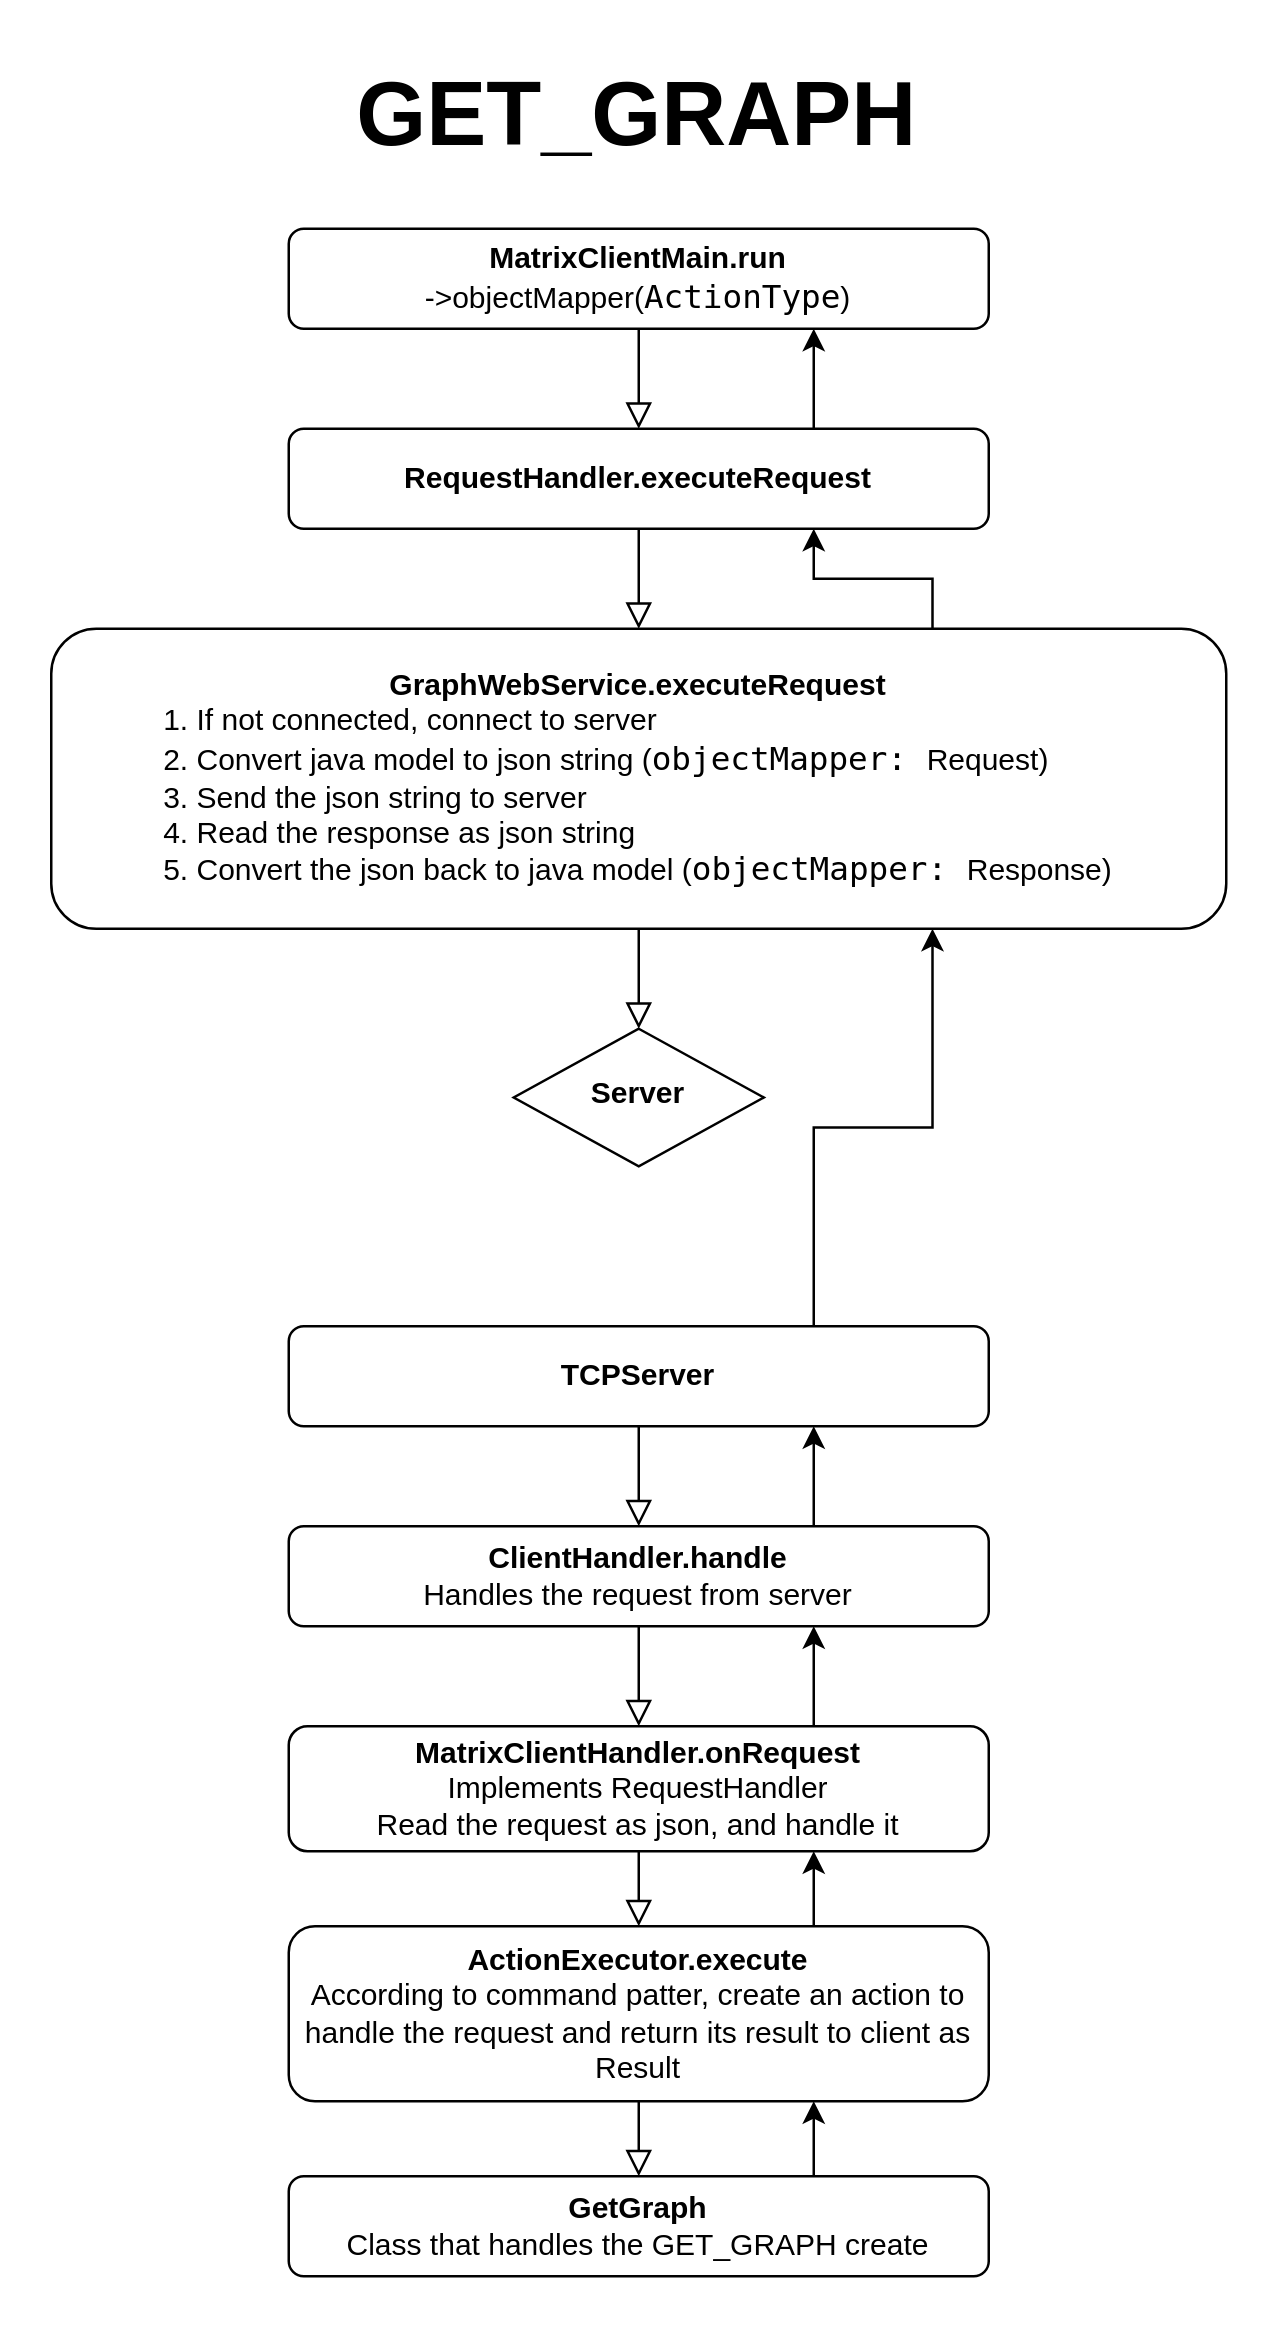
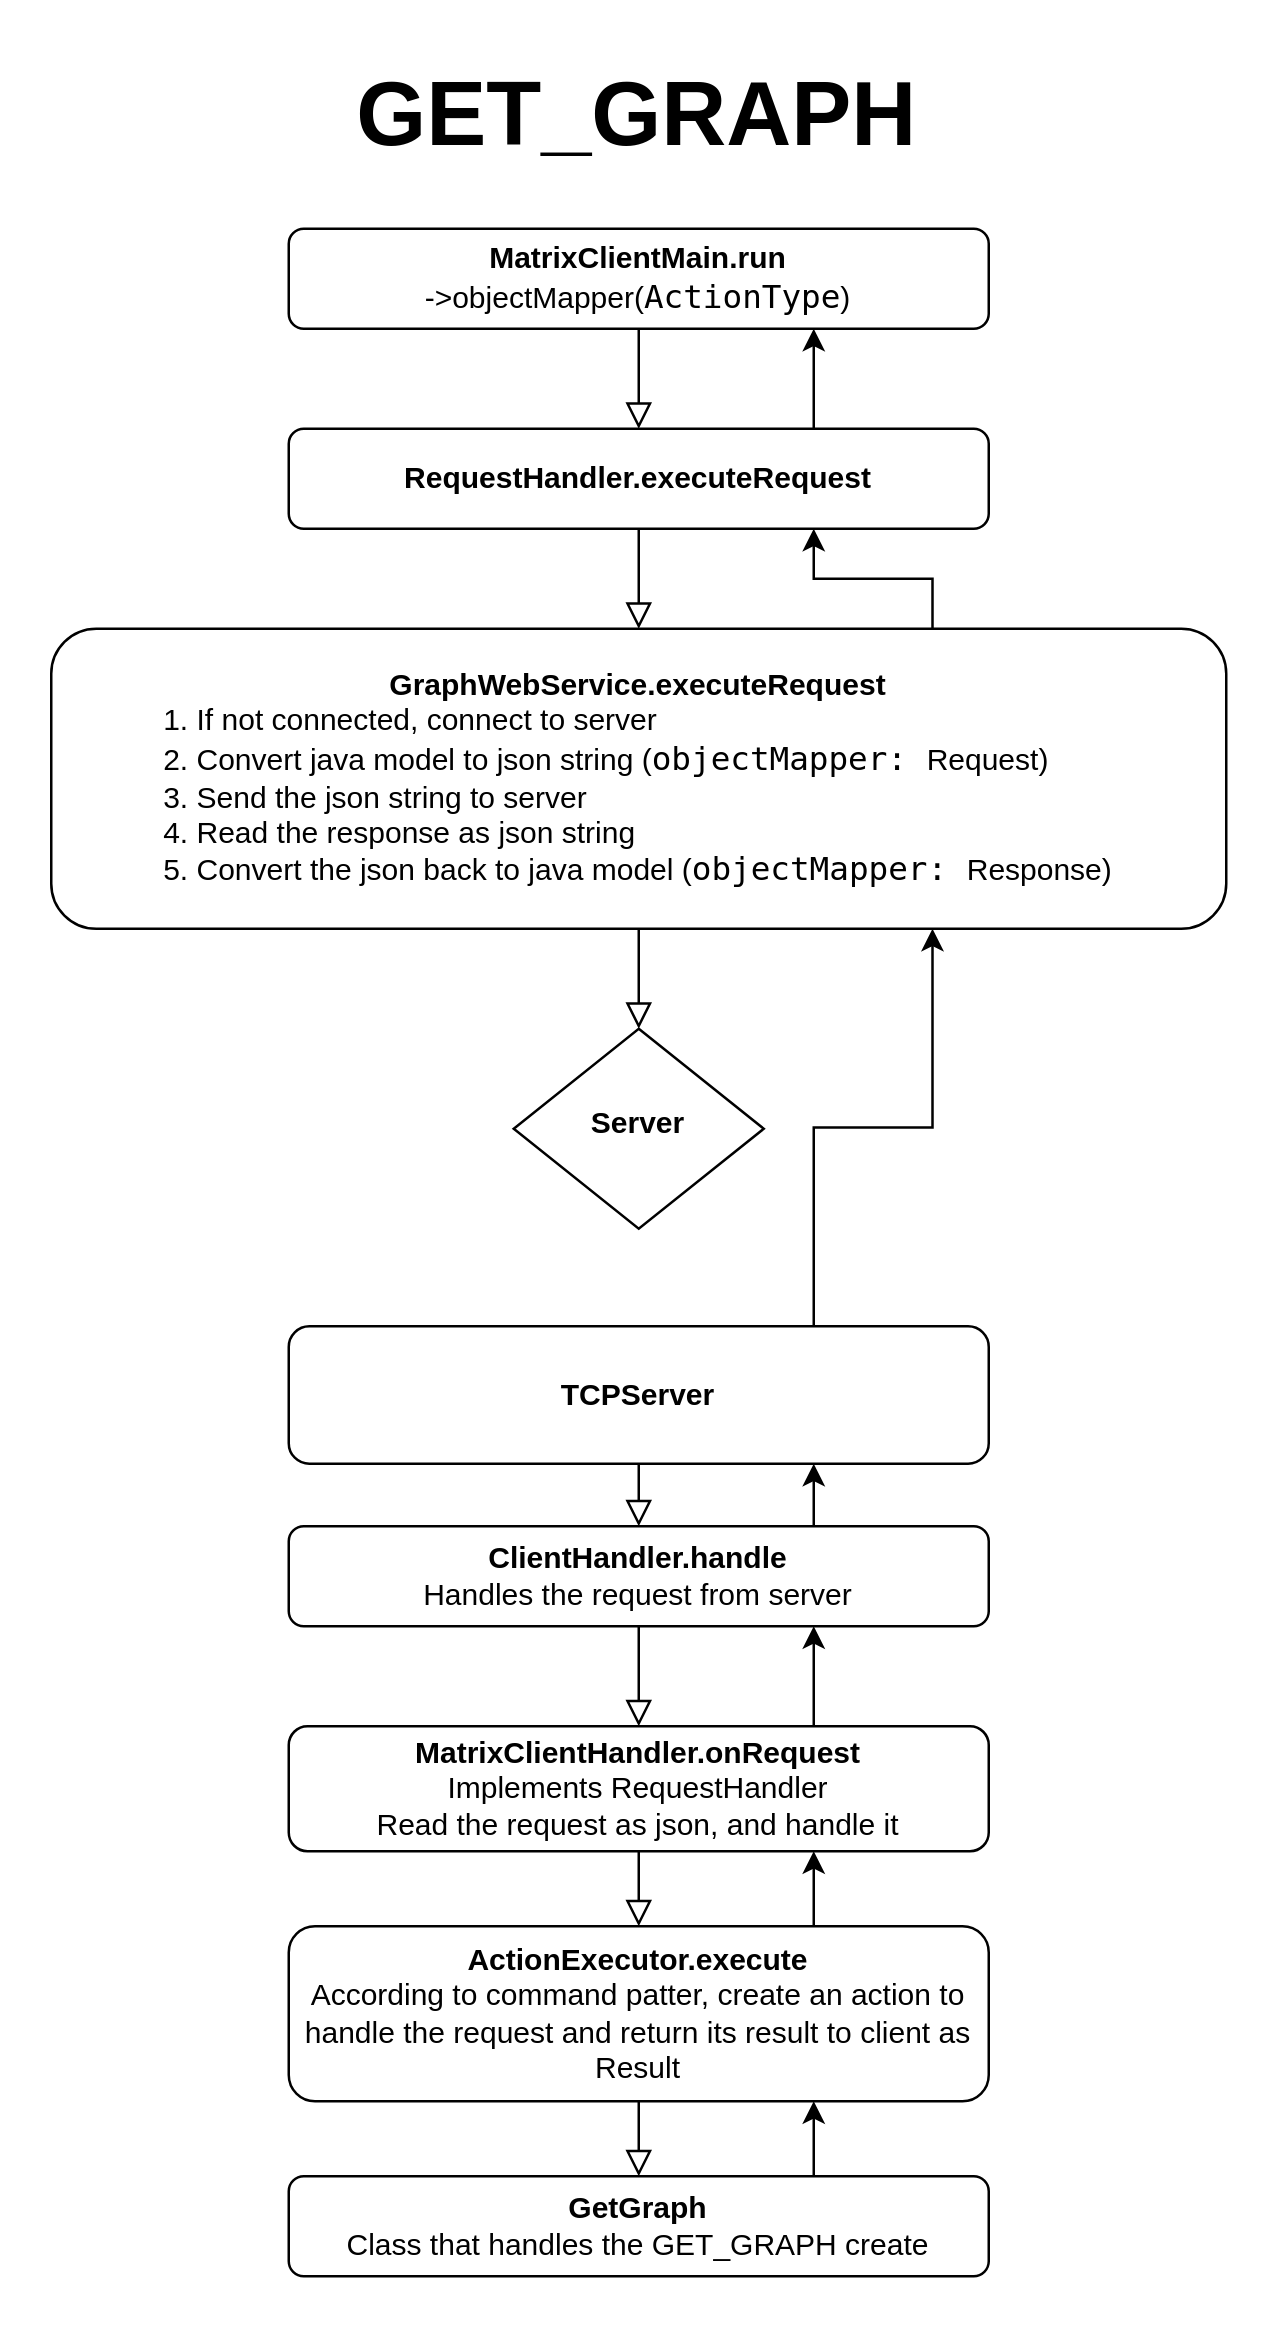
(639, 1098) -> (639, 1129)
(639, 1376) -> (639, 1395)
